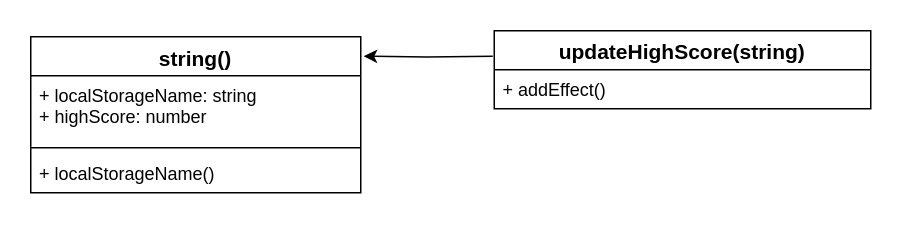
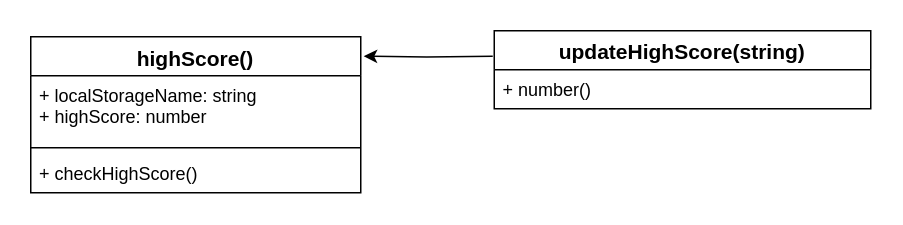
(195, 59) -> (195, 59)
(566, 90) -> (551, 90)
(133, 174) -> (125, 174)
